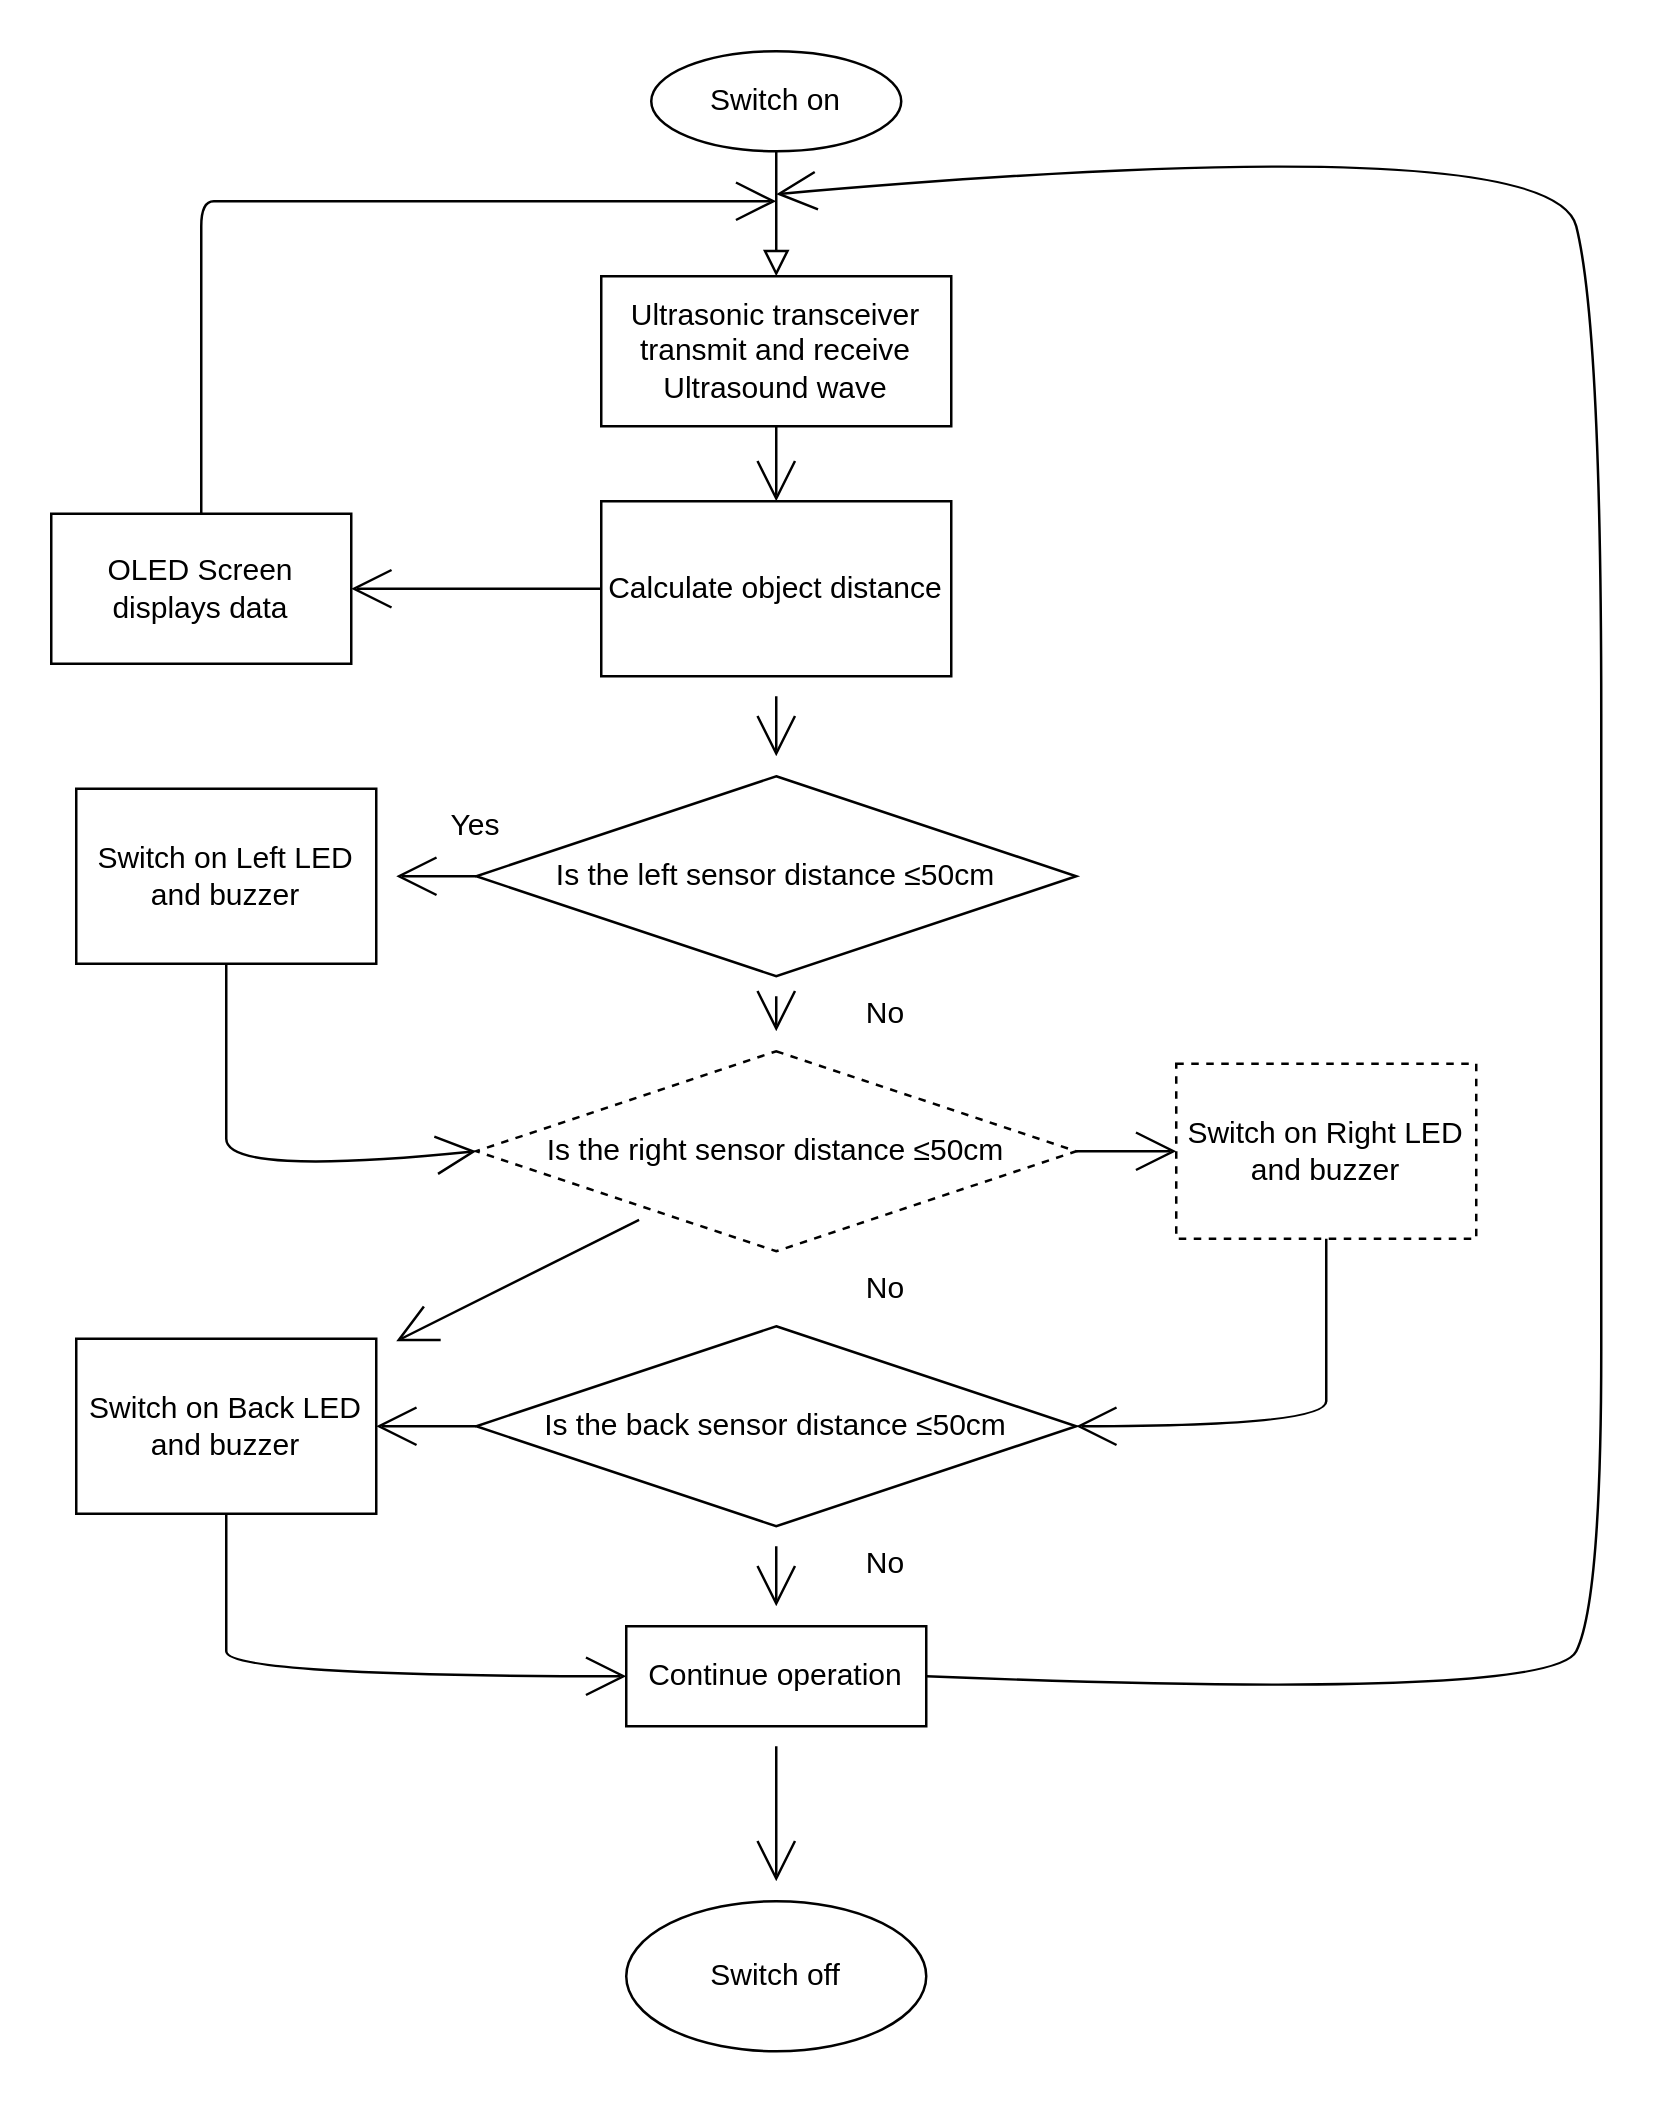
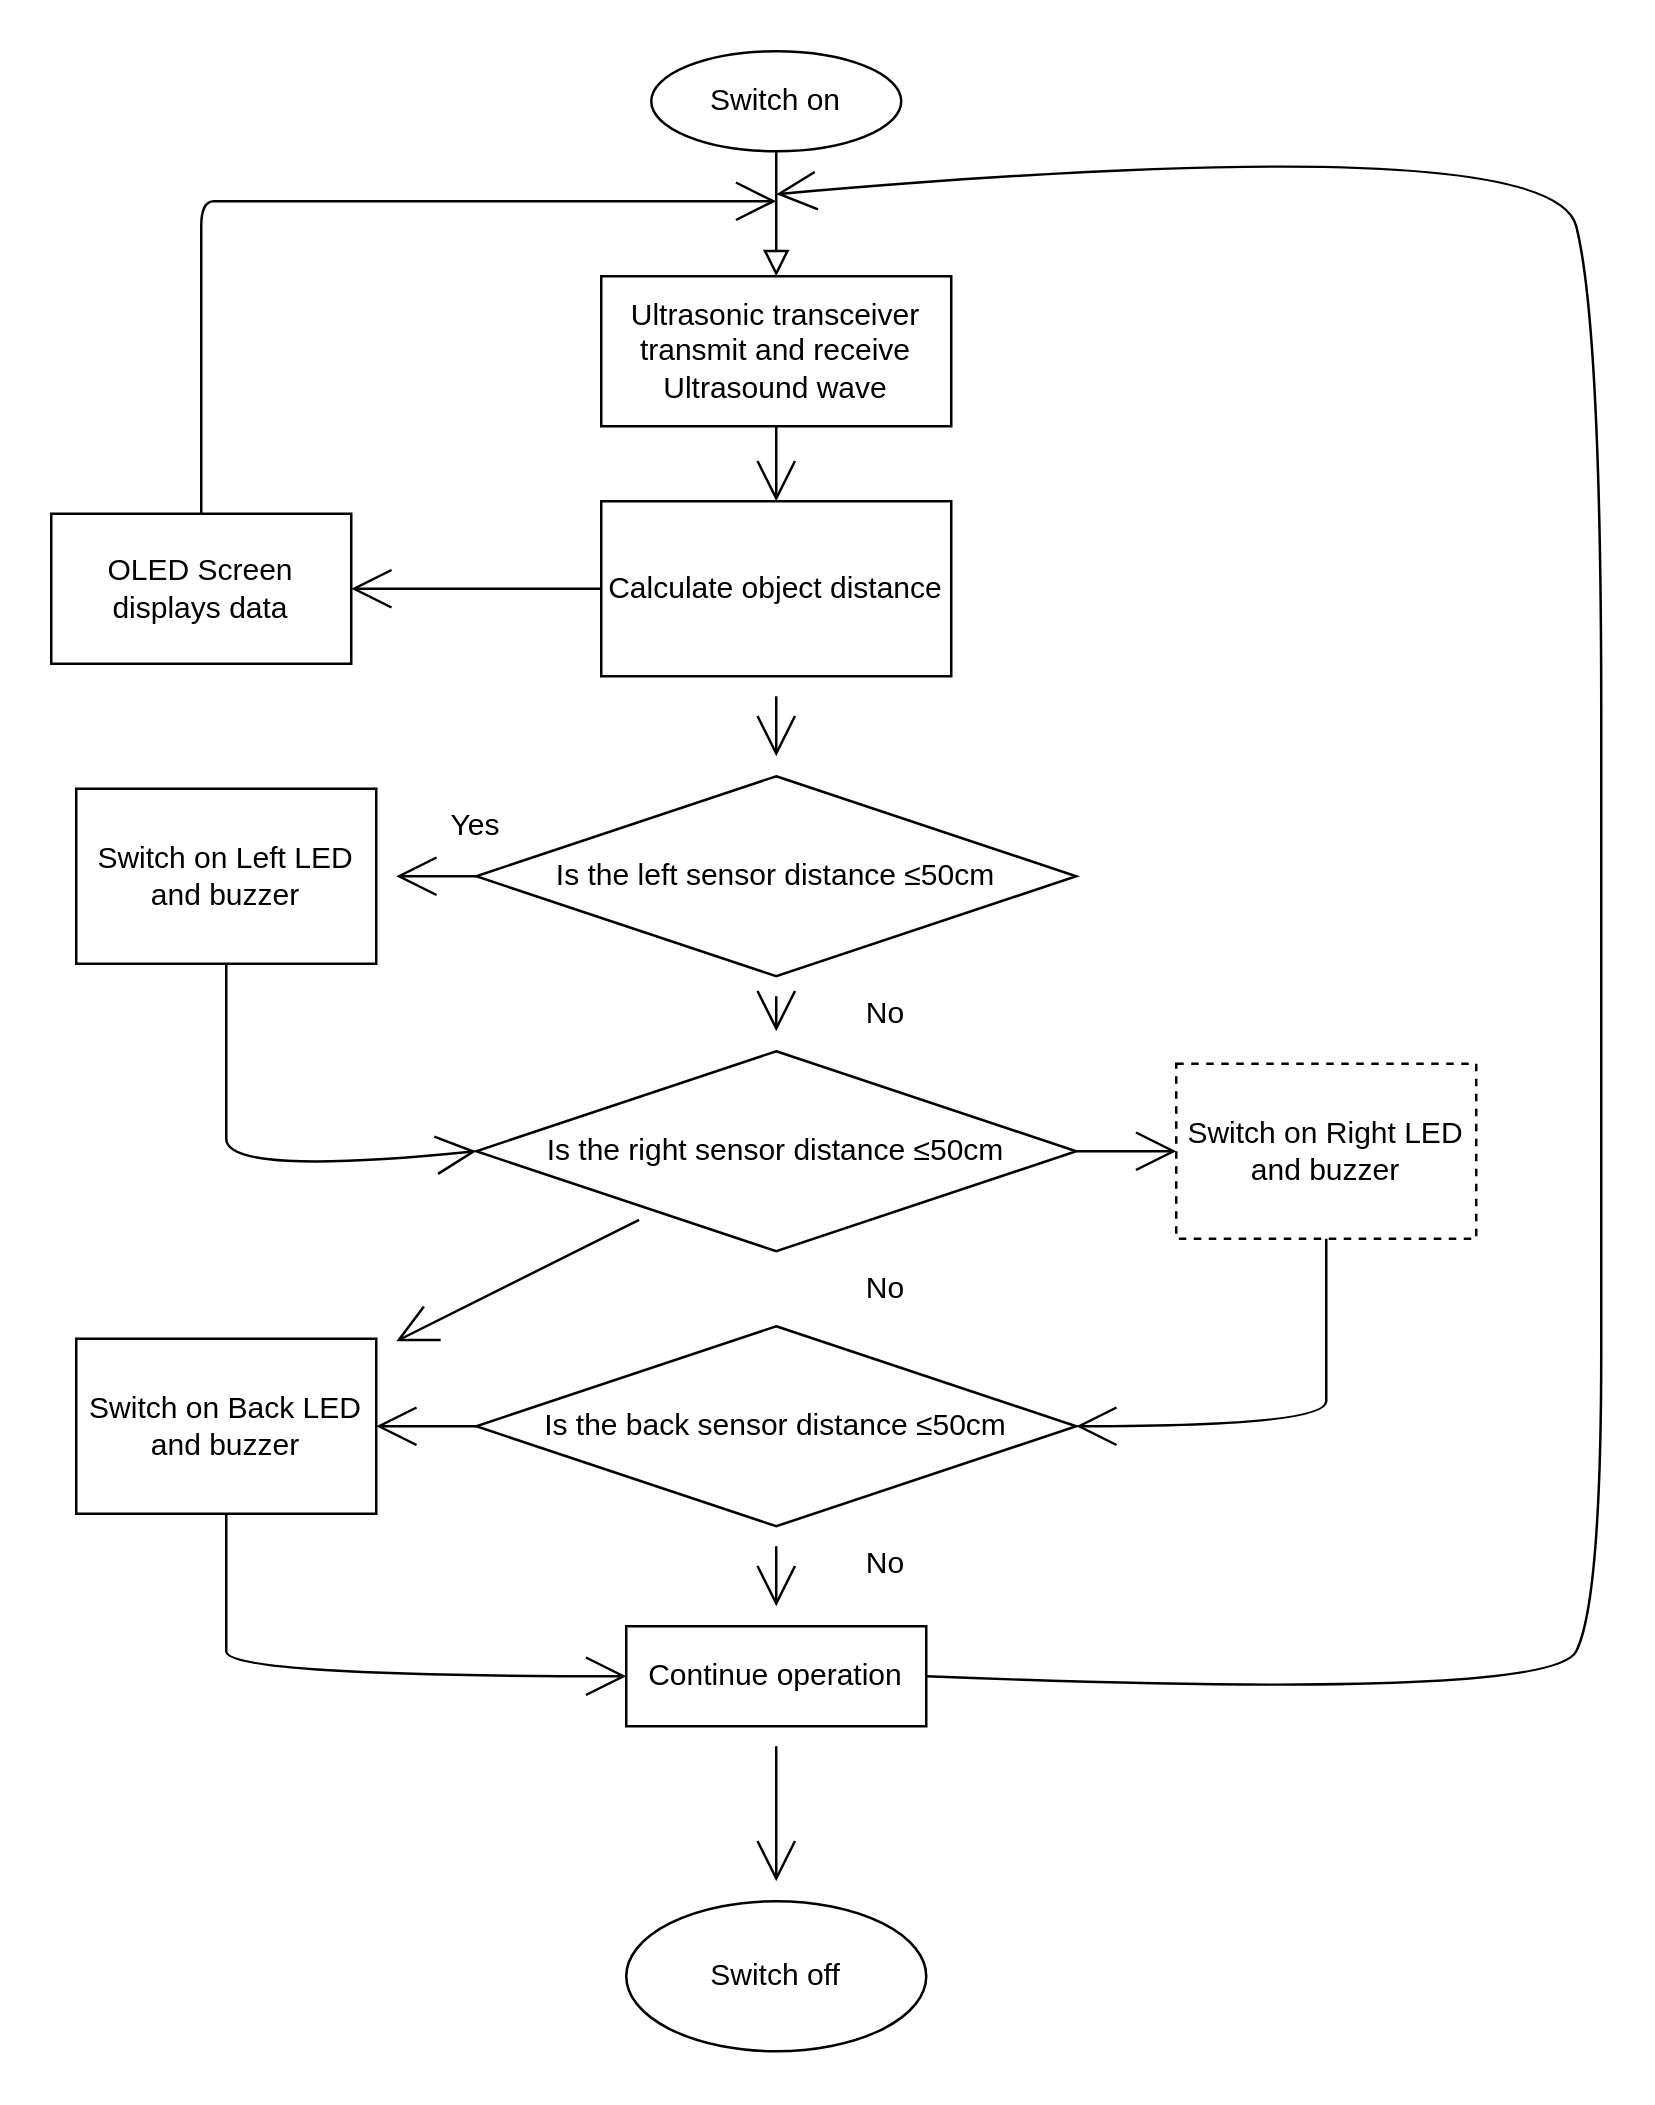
(776, 1151) -> (776, 1151)
